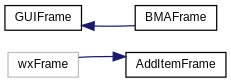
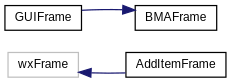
(115, 26) -> (102, 10)
(96, 57) -> (108, 73)
